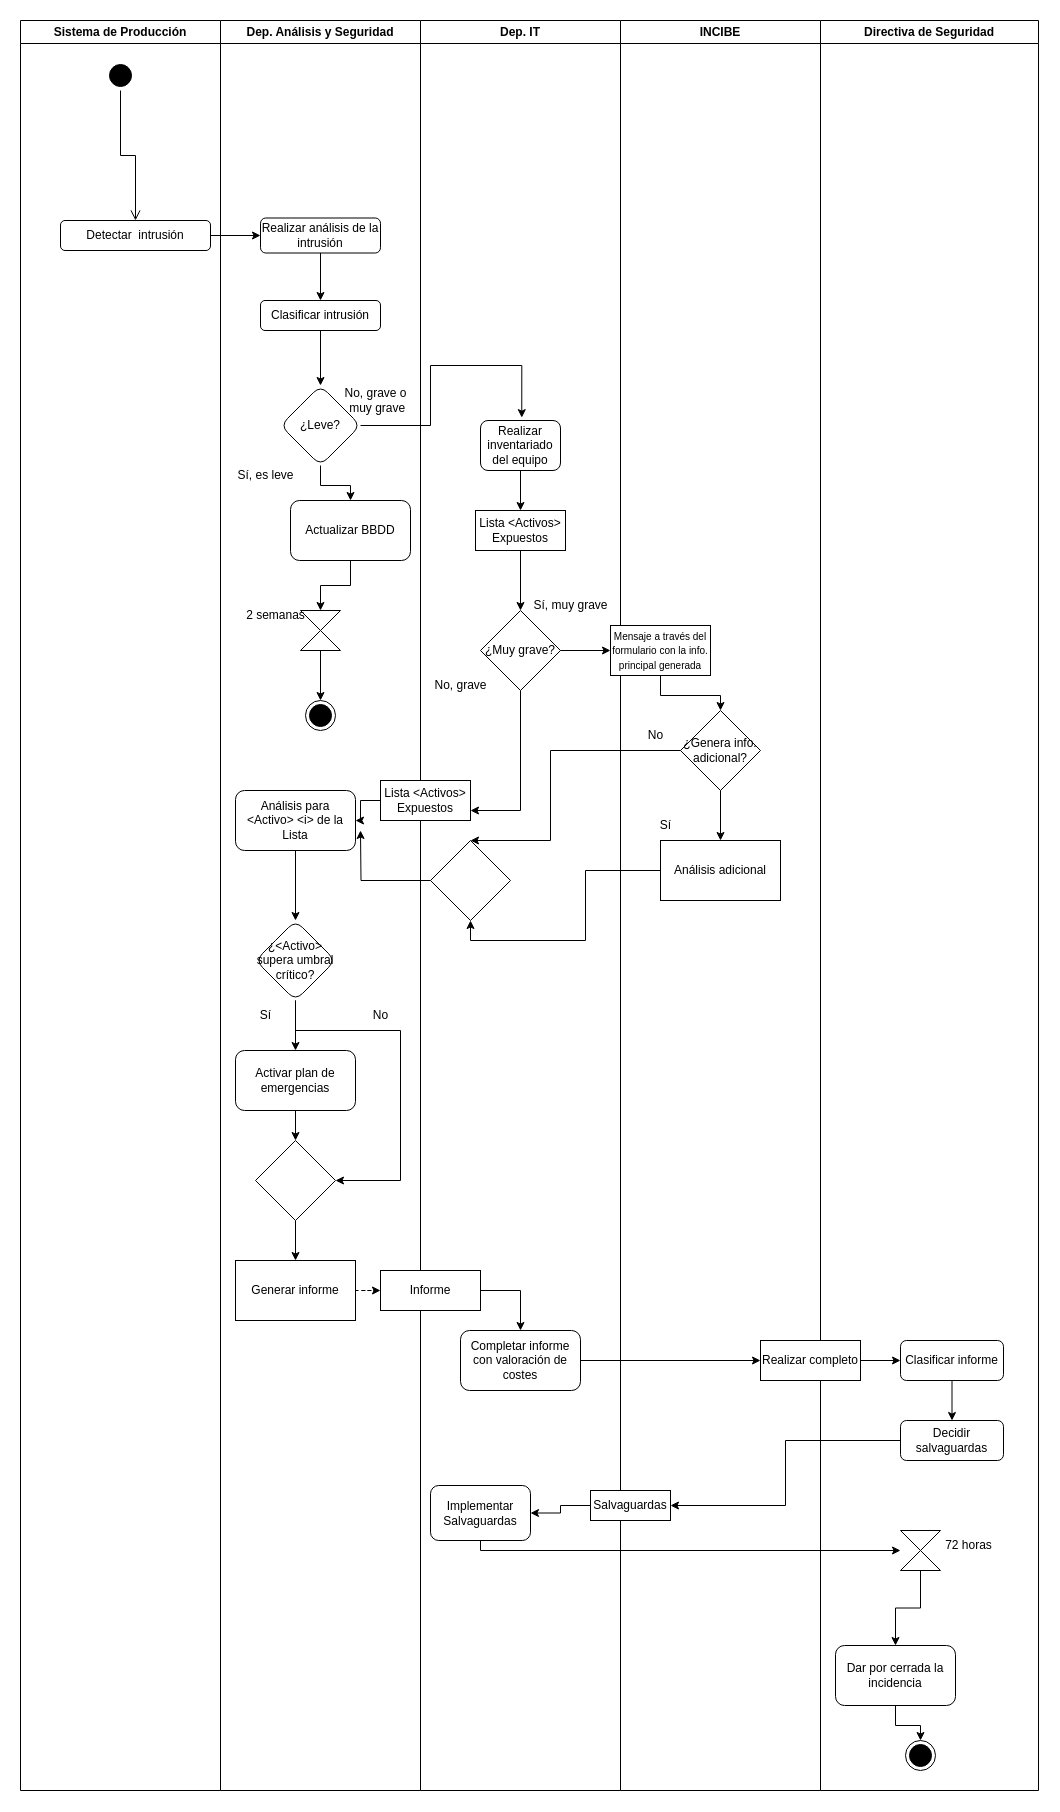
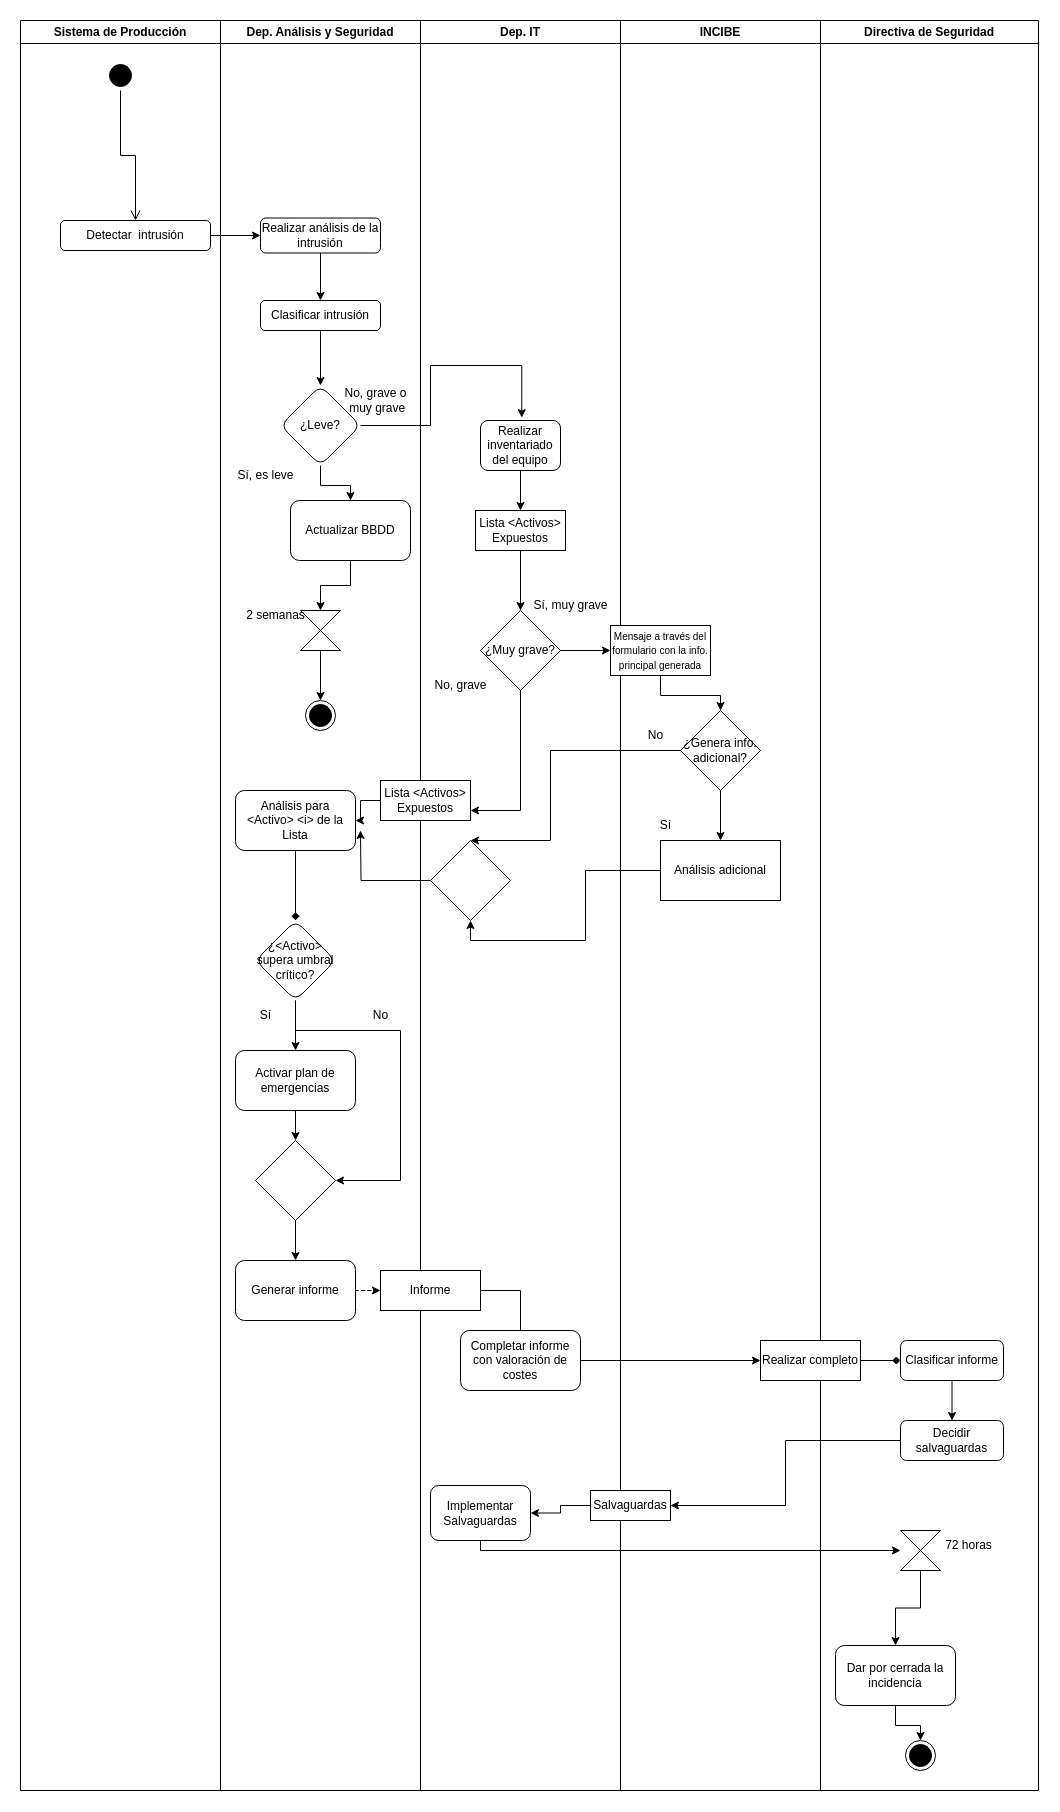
(296, 912) -> (296, 911)
(296, 1291) -> (296, 1291)
(521, 1322) -> (521, 1325)
(892, 1361) -> (892, 1361)
